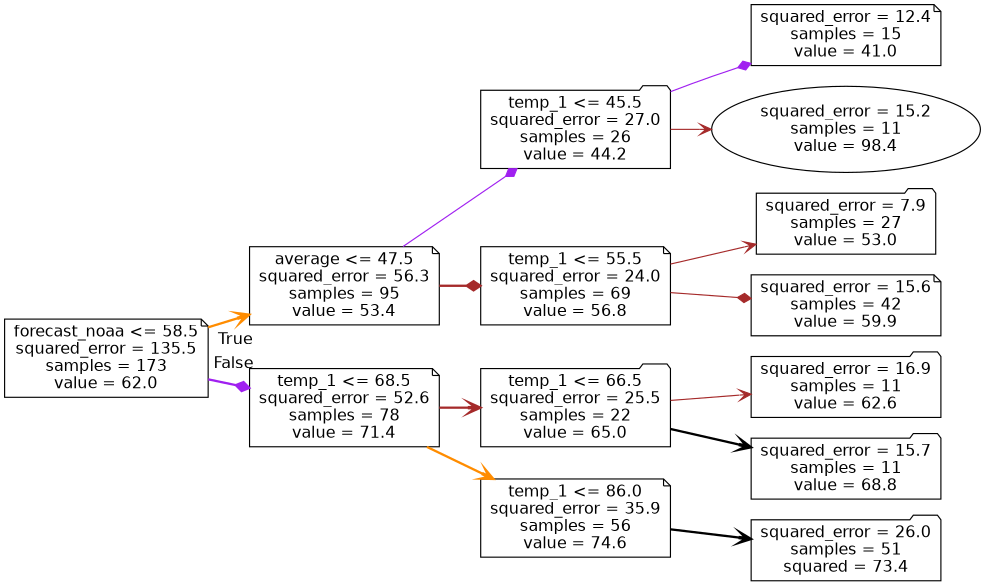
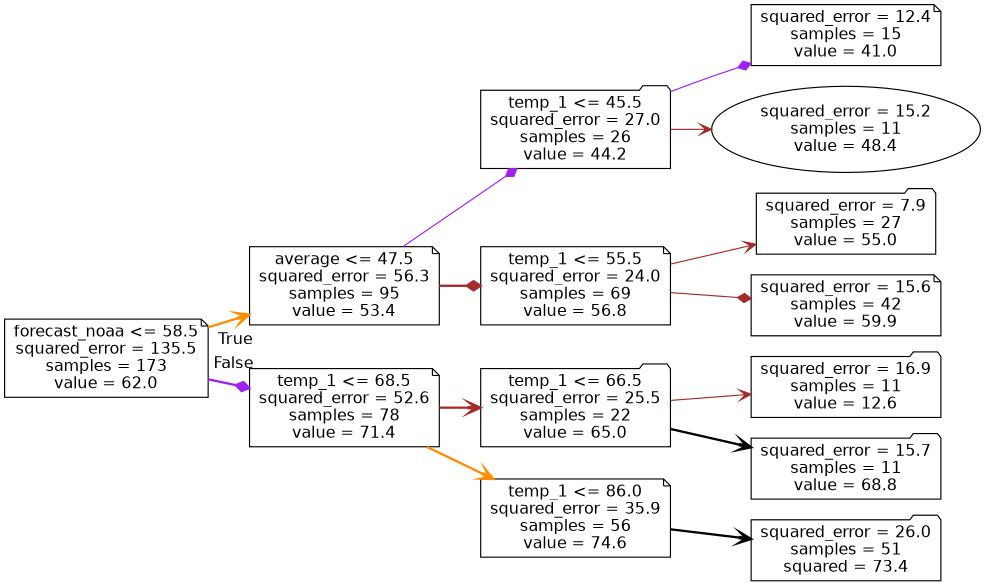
(846, 129) -> (846, 129)
(846, 224) -> (846, 224)
(846, 387) -> (846, 387)
